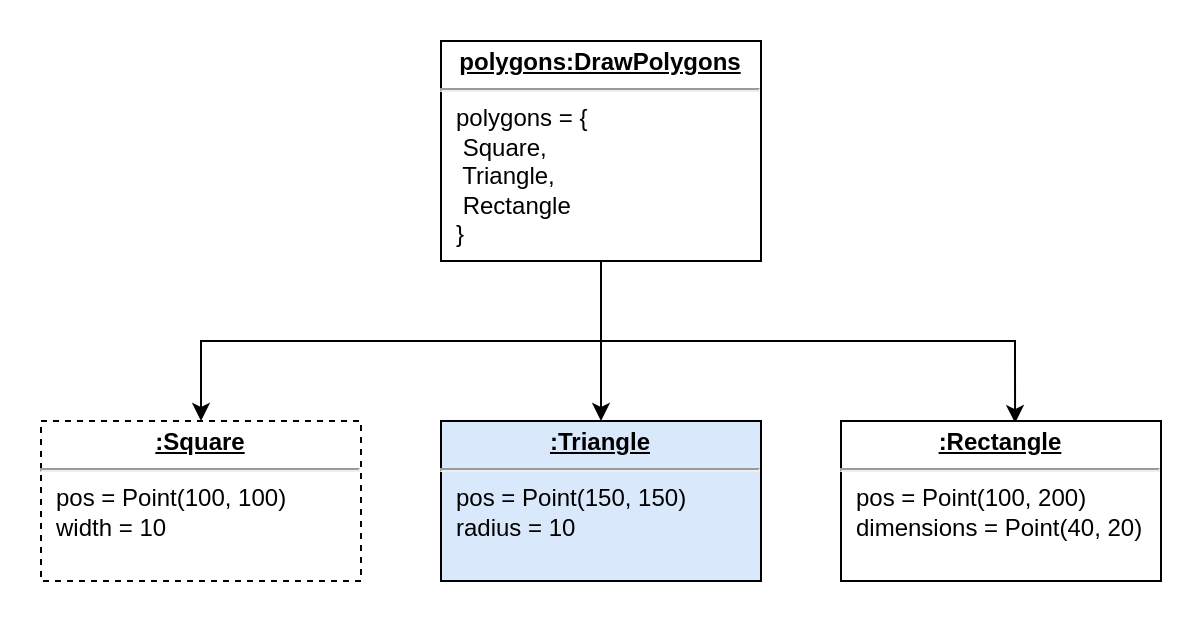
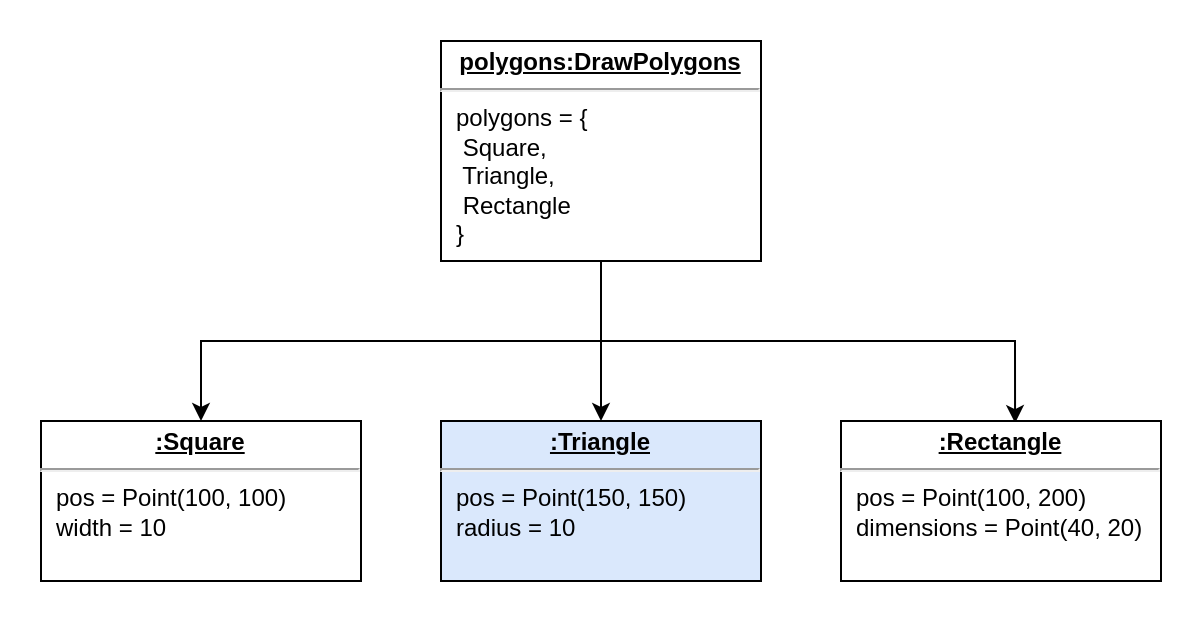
(201, 501) -> (201, 501)
